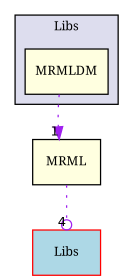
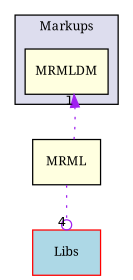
(67, 27) -> (67, 27)
(58, 112) -> (75, 123)
